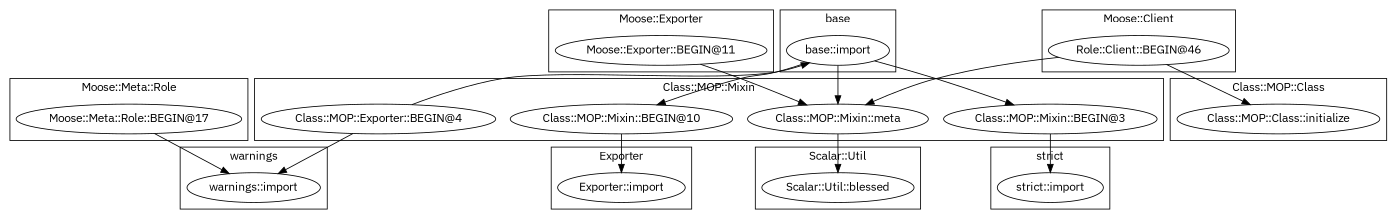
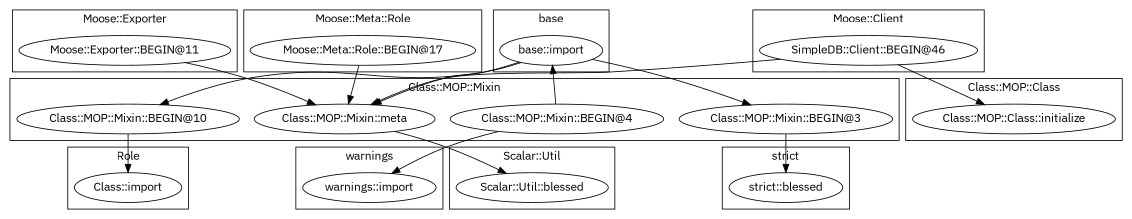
(1139, 50) -> (869, 50)
(378, 119) -> (557, 119)
(190, 153) -> (354, 84)
(621, 157) -> (128, 157)
(621, 188) -> (128, 188)
(1050, 188) -> (786, 188)
